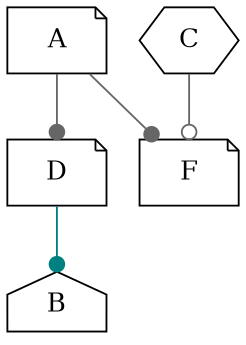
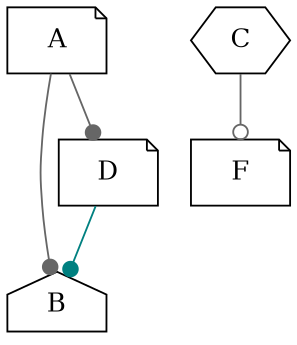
(118, 101) -> (41, 167)
